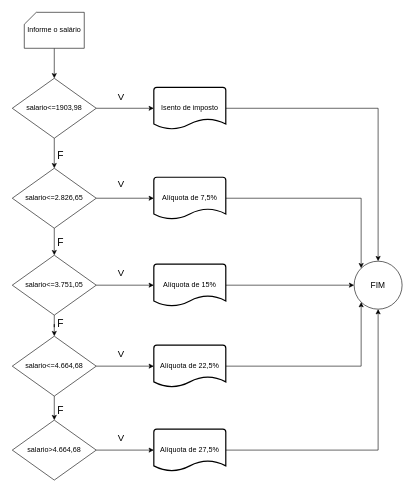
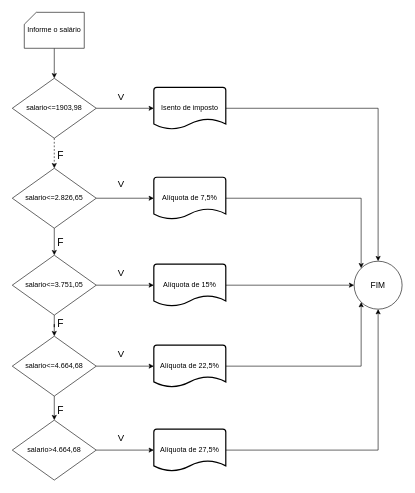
(54, 151) -> (54, 151)
